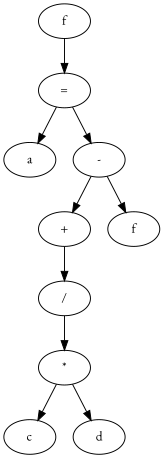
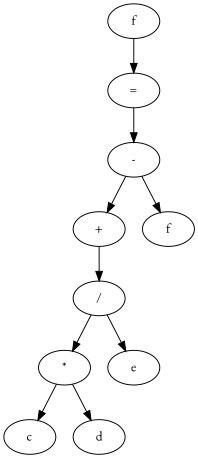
(30, 160) -> none
none -> (134, 368)
